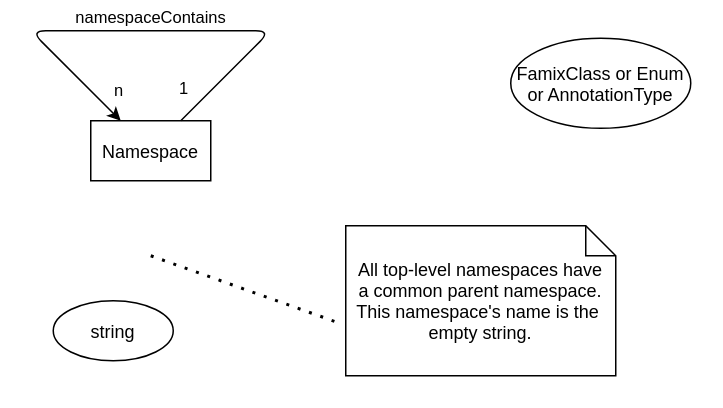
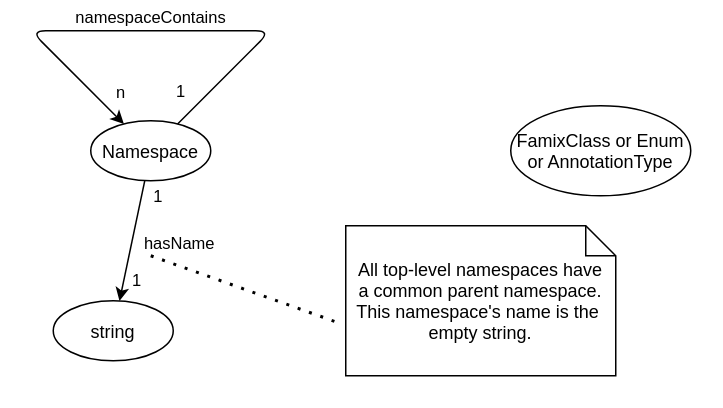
(601, 83) -> (601, 151)
(151, 151) -> (151, 151)
none -> (133, 236)
